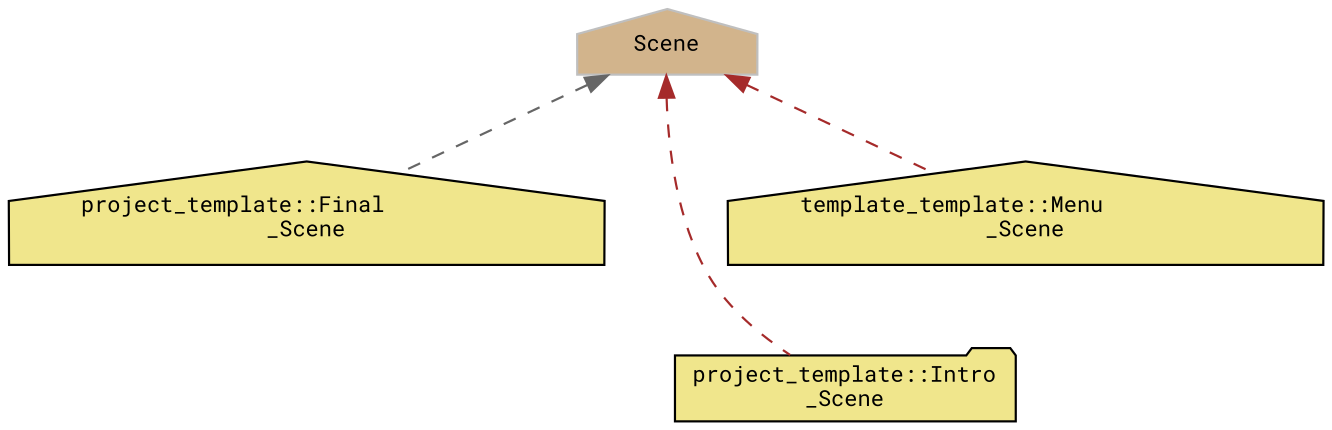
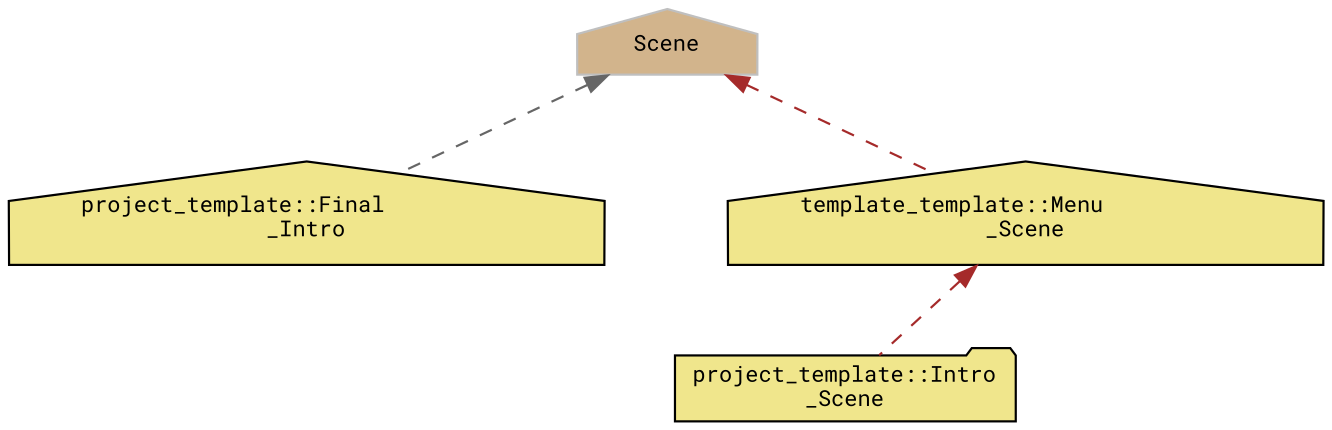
(307, 219) -> (307, 219)
(694, 244) -> (920, 318)
